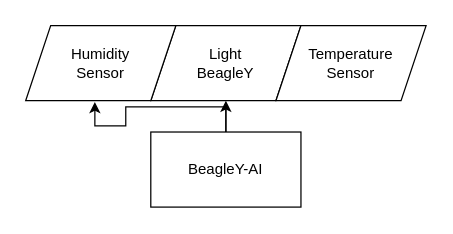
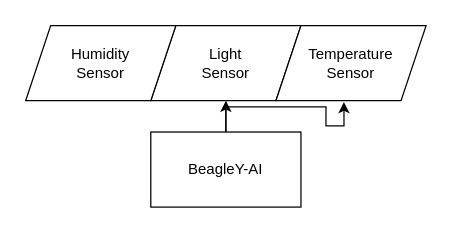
(226, 63) -> (226, 63)
(143, 107) -> none
none -> (302, 107)
